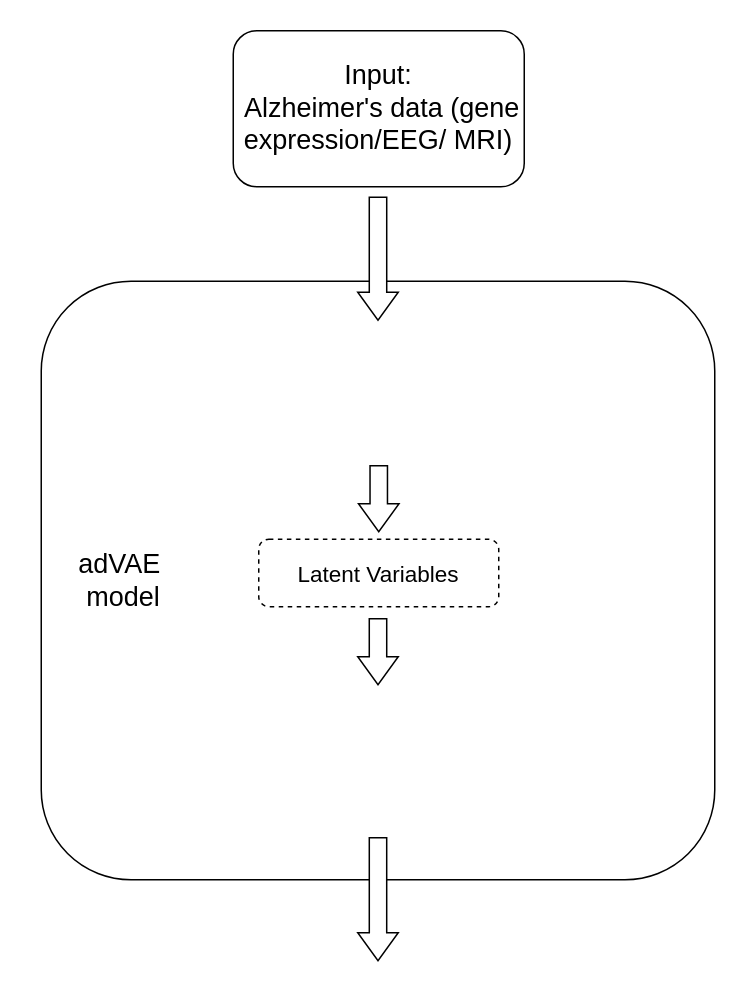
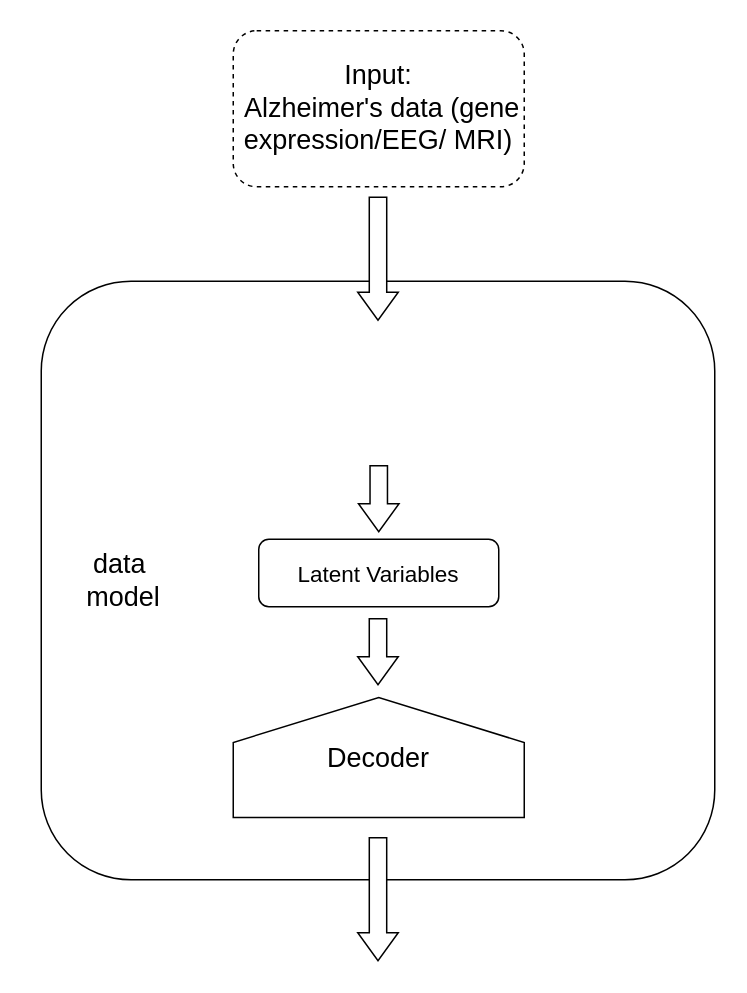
(379, 109) -> (379, 109)
(379, 573) -> (379, 573)
(124, 581) -> (124, 581)
none -> (379, 758)
